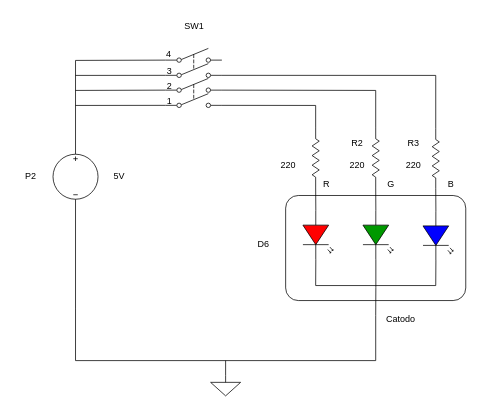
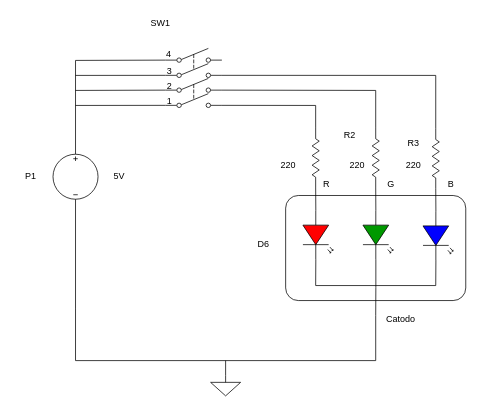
(194, 27) -> (160, 23)
(357, 143) -> (349, 135)
(31, 177) -> (31, 177)
